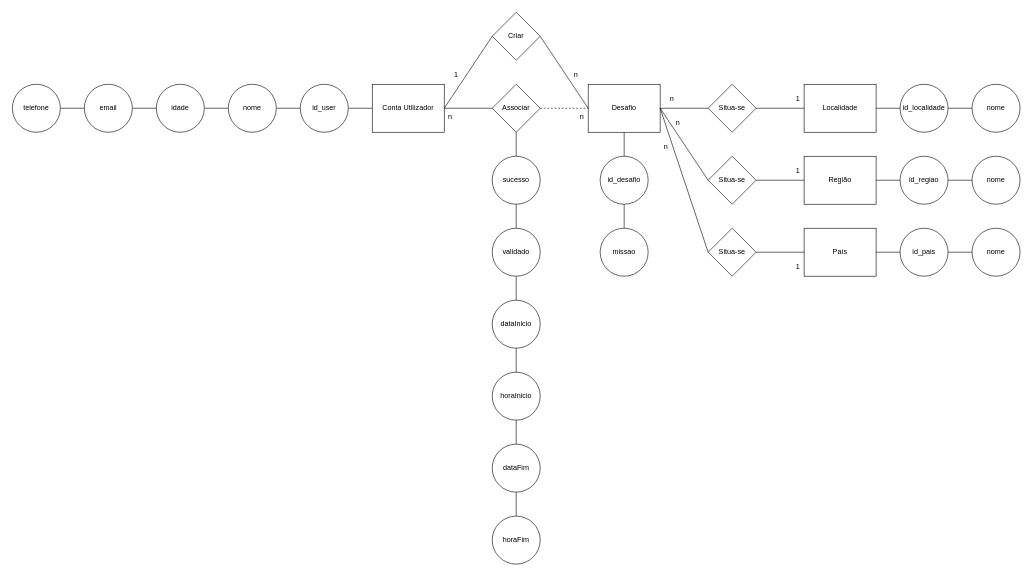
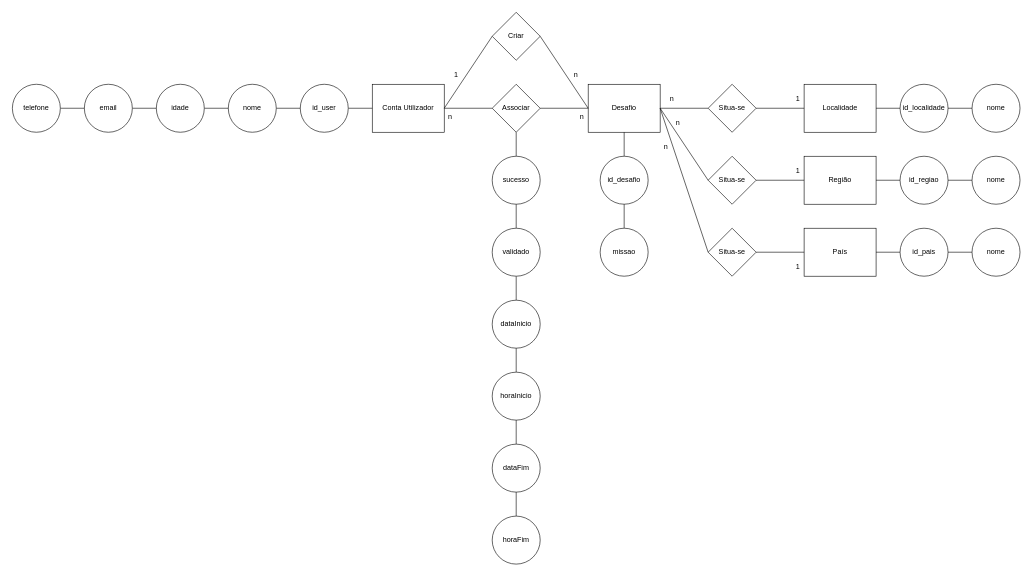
(562, 108) -> (562, 108)
